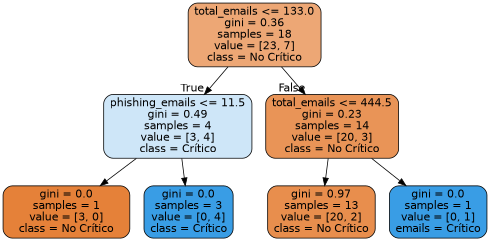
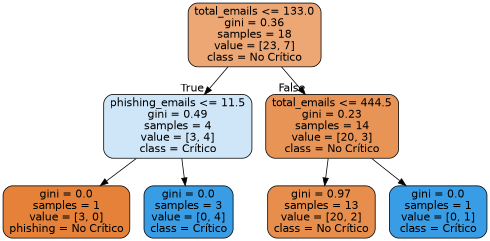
(66, 212) -> (66, 212)
(438, 212) -> (438, 212)
